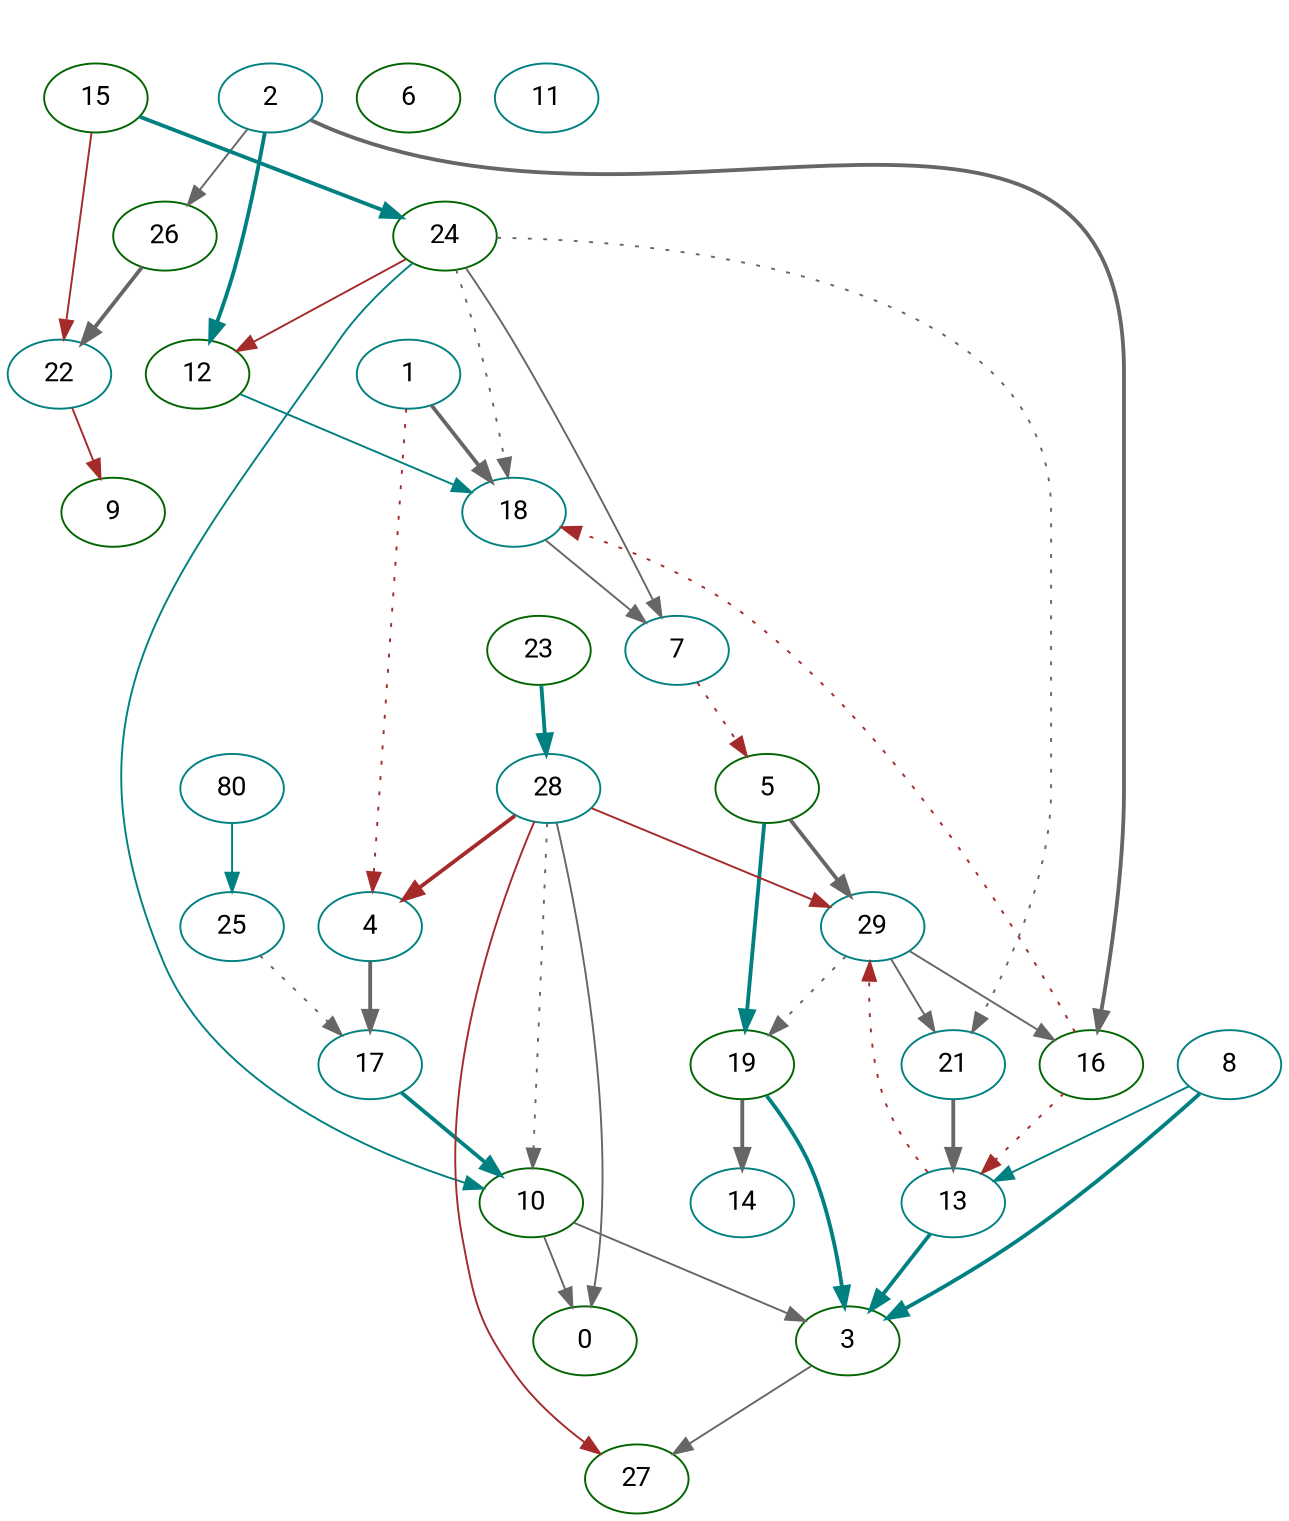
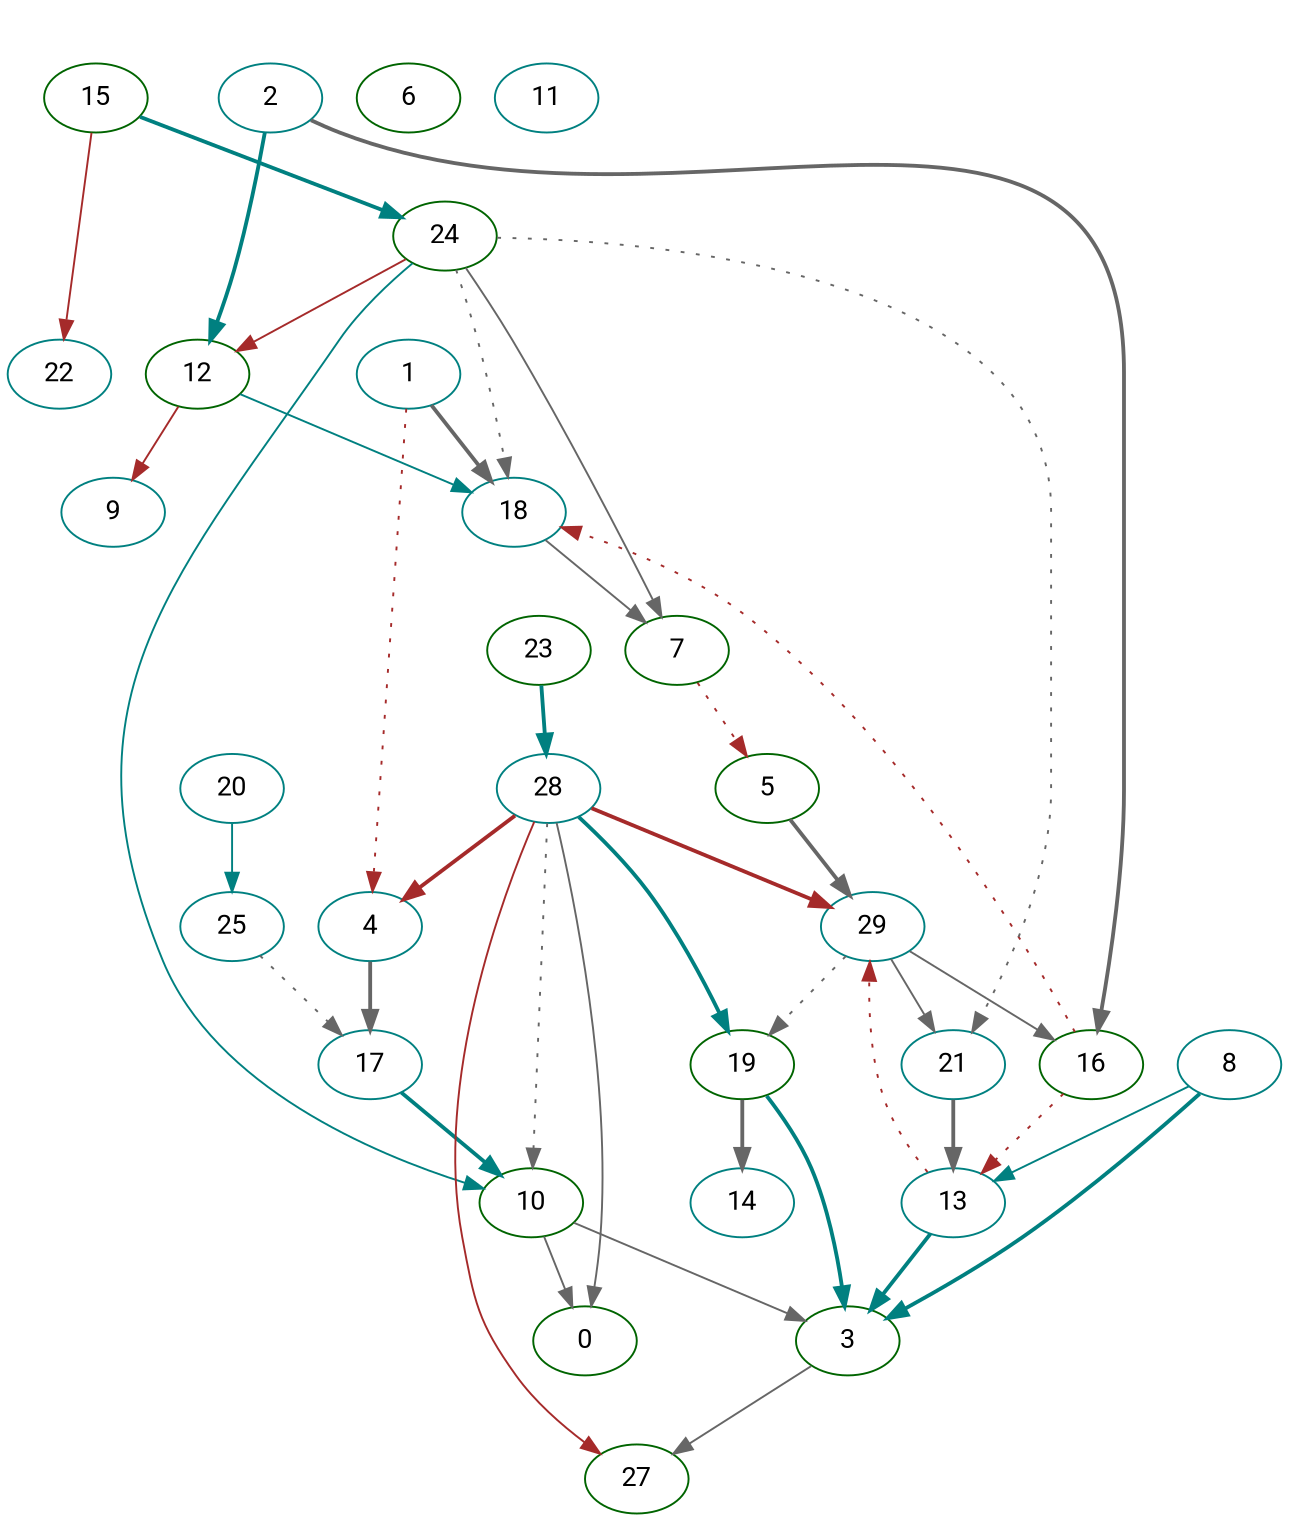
(165, 236) -> none
(83, 434) -> (161, 435)
(113, 512) -> (113, 512)
(677, 650) -> (677, 650)
(232, 788) -> (232, 788)
(702, 854) -> (702, 854)
(756, 917) -> (659, 908)
